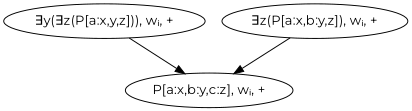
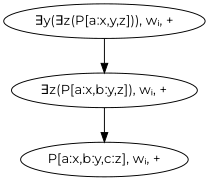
(153, 53) -> (104, 51)
